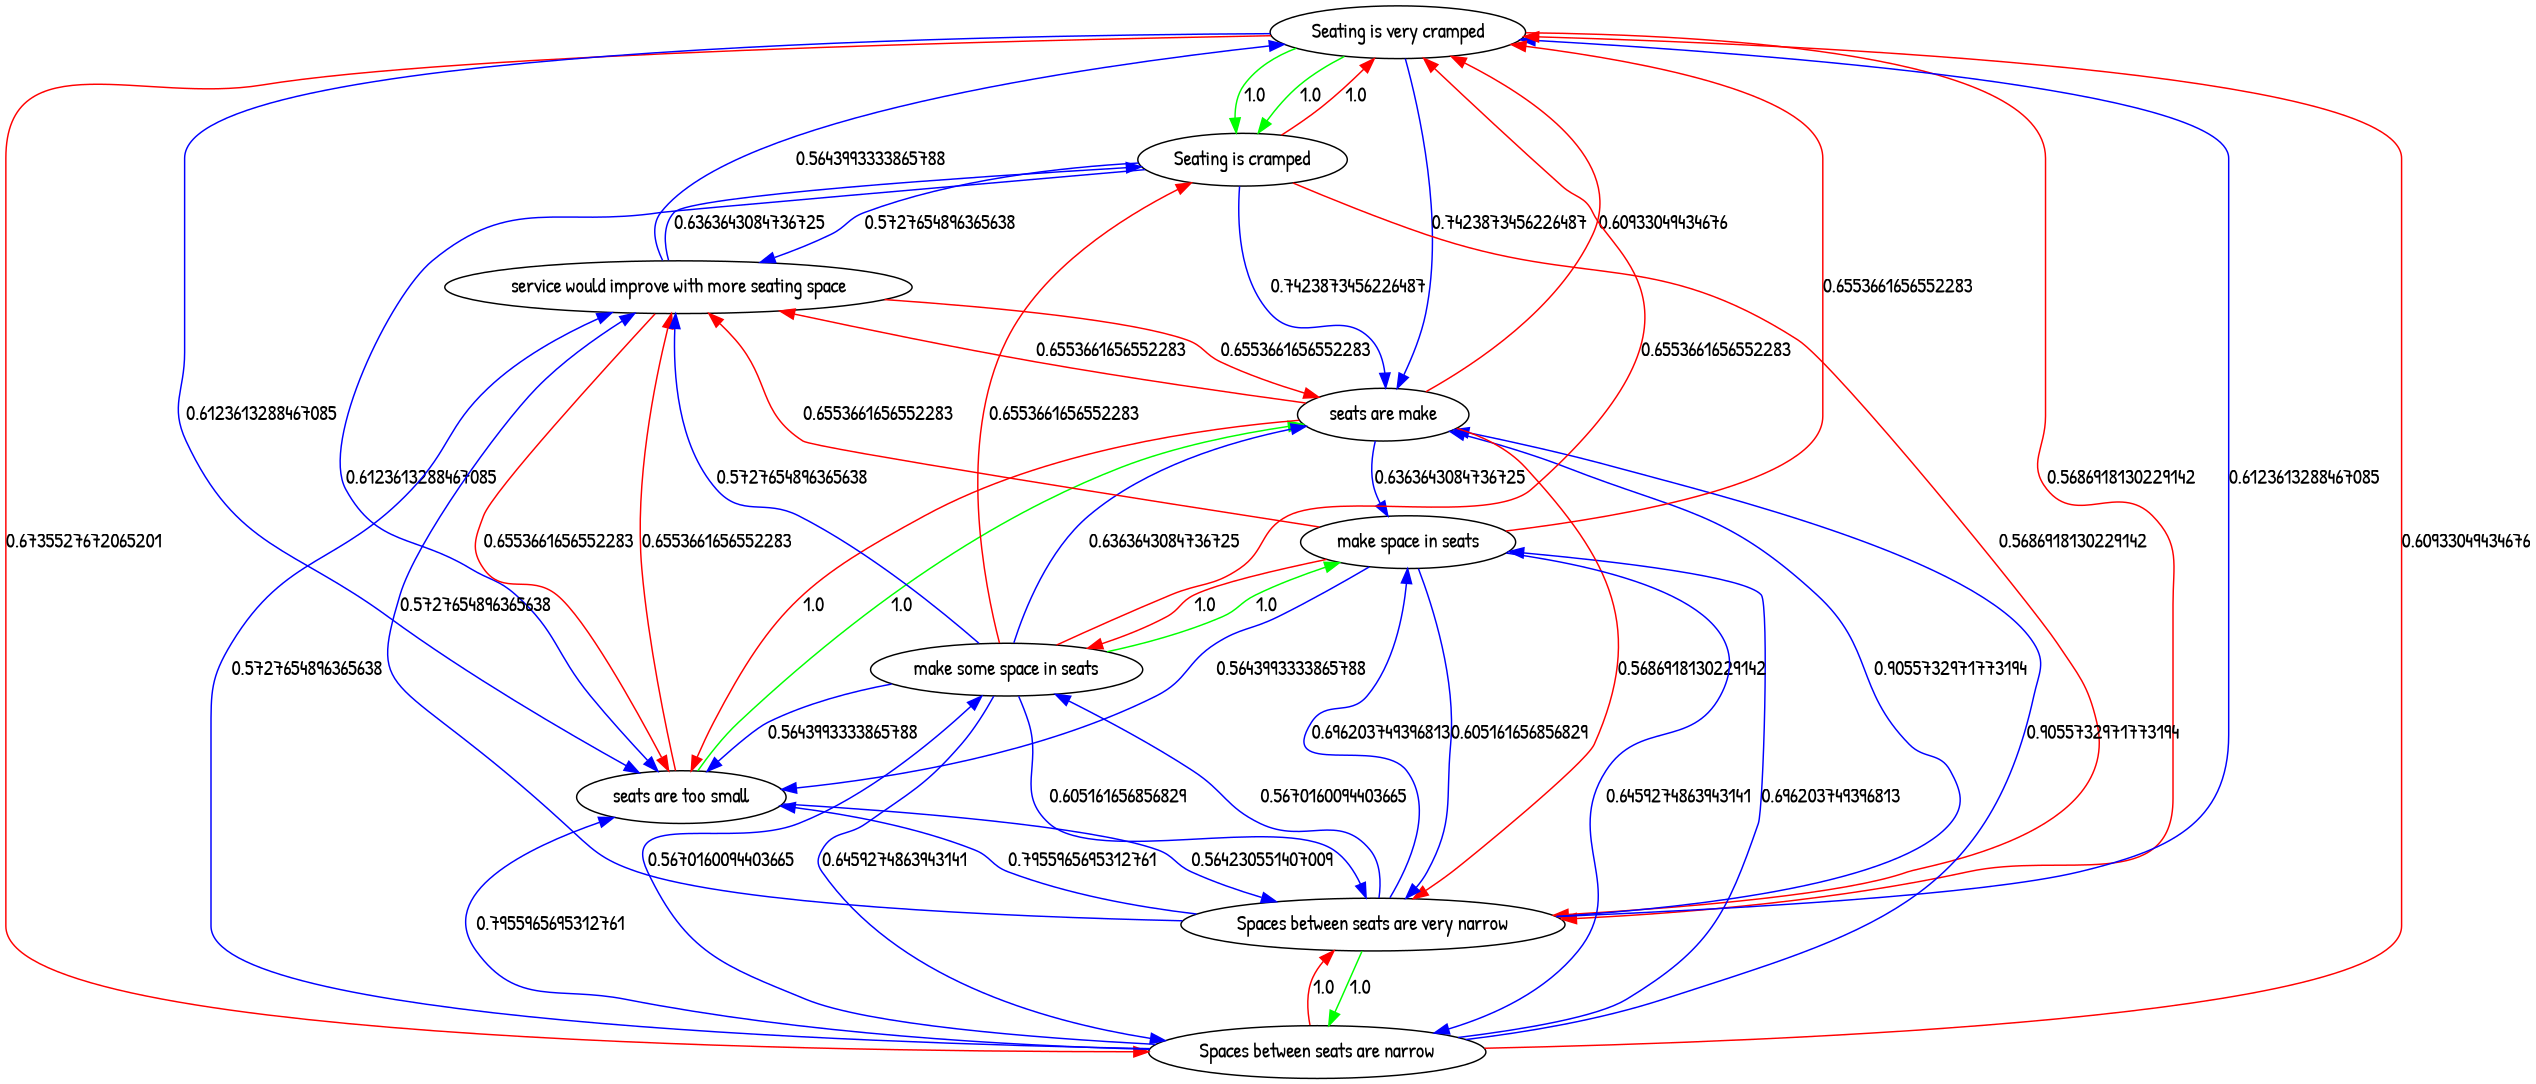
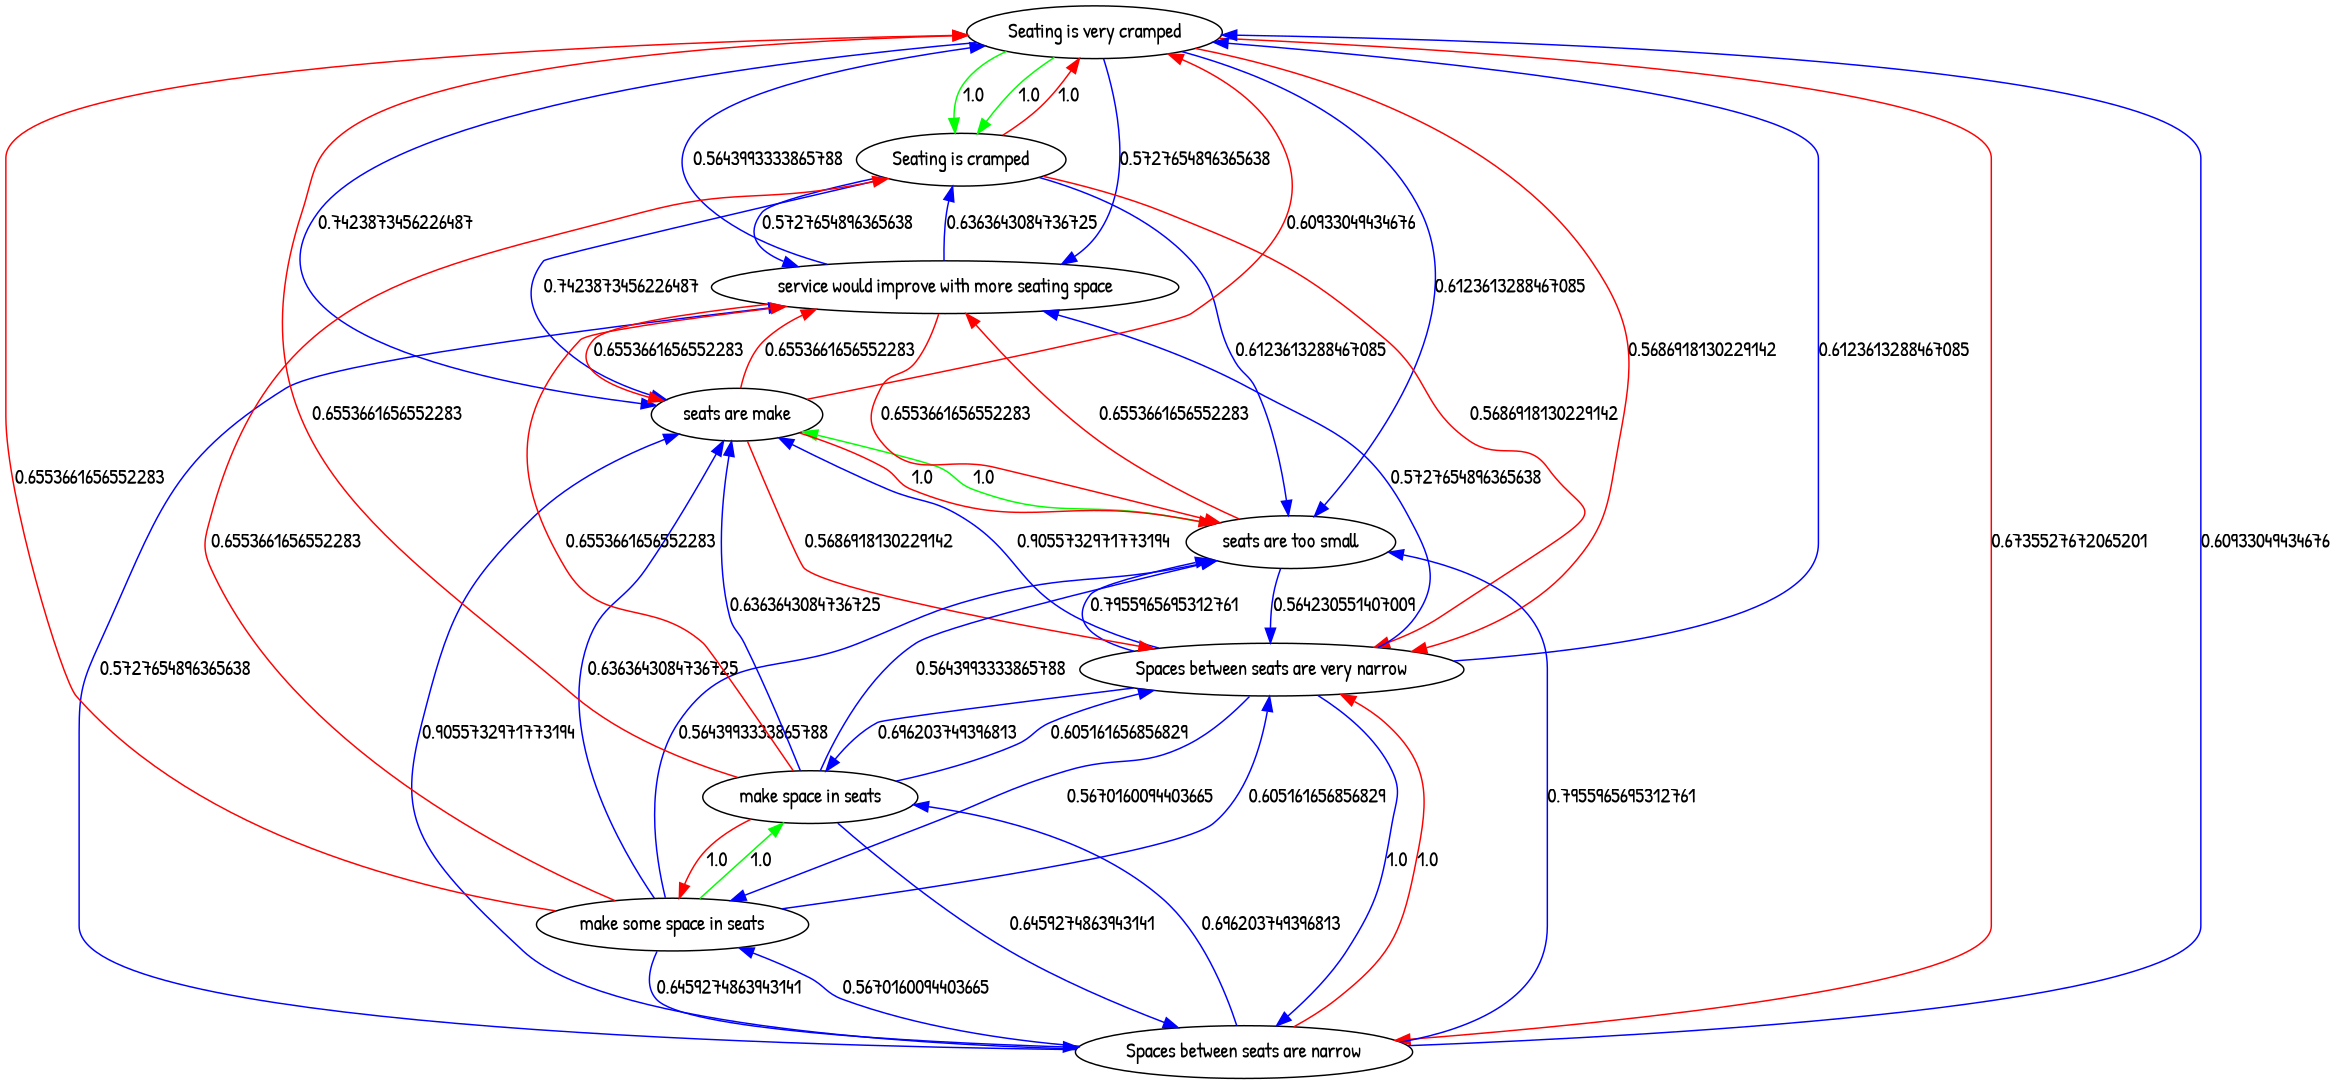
(1372, 473) -> (731, 620)
(781, 510) -> (1120, 164)
(2402, 570) -> (2201, 456)
(1349, 982) -> (1386, 855)
